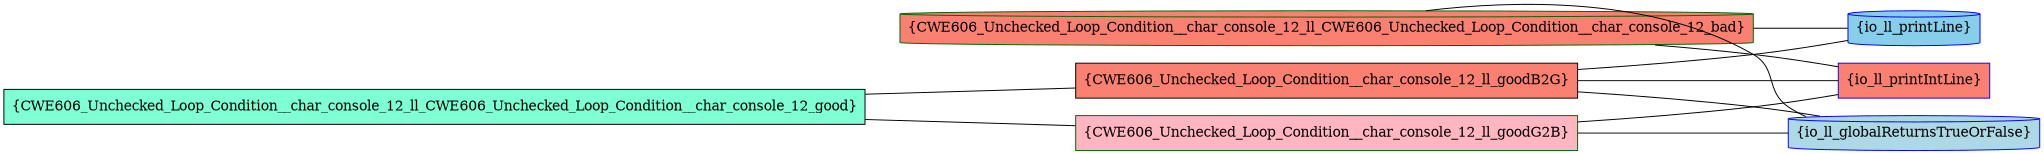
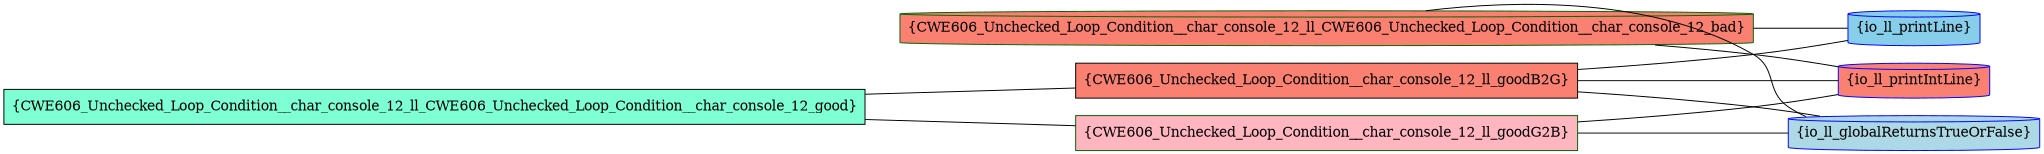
(1914, 81) -> (1914, 81)
